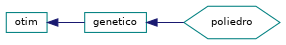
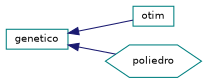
(71, 23) -> (106, 26)
